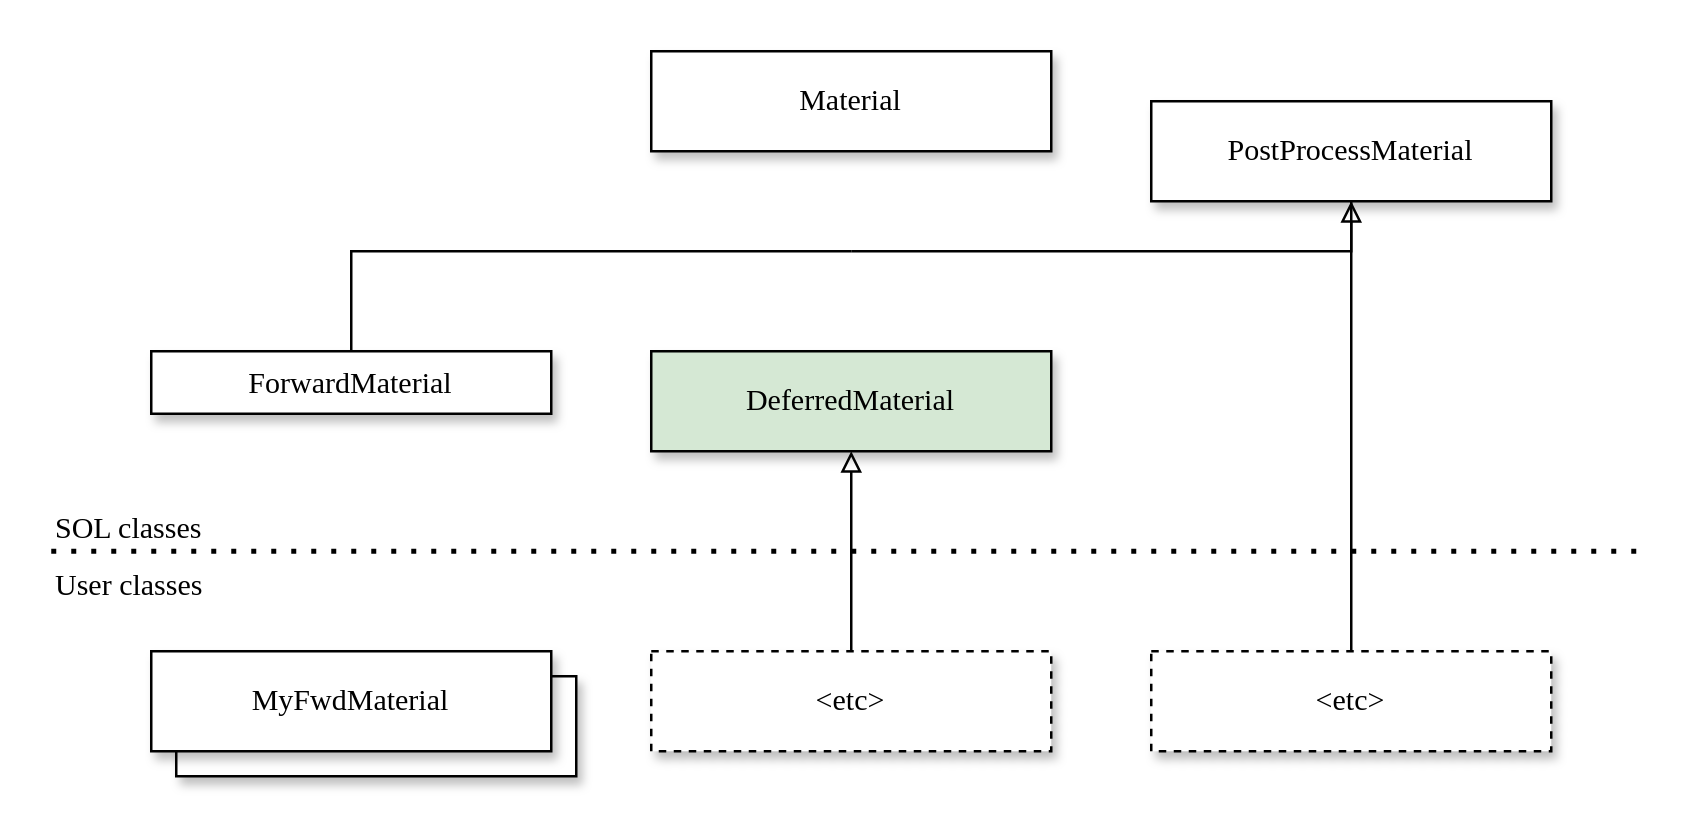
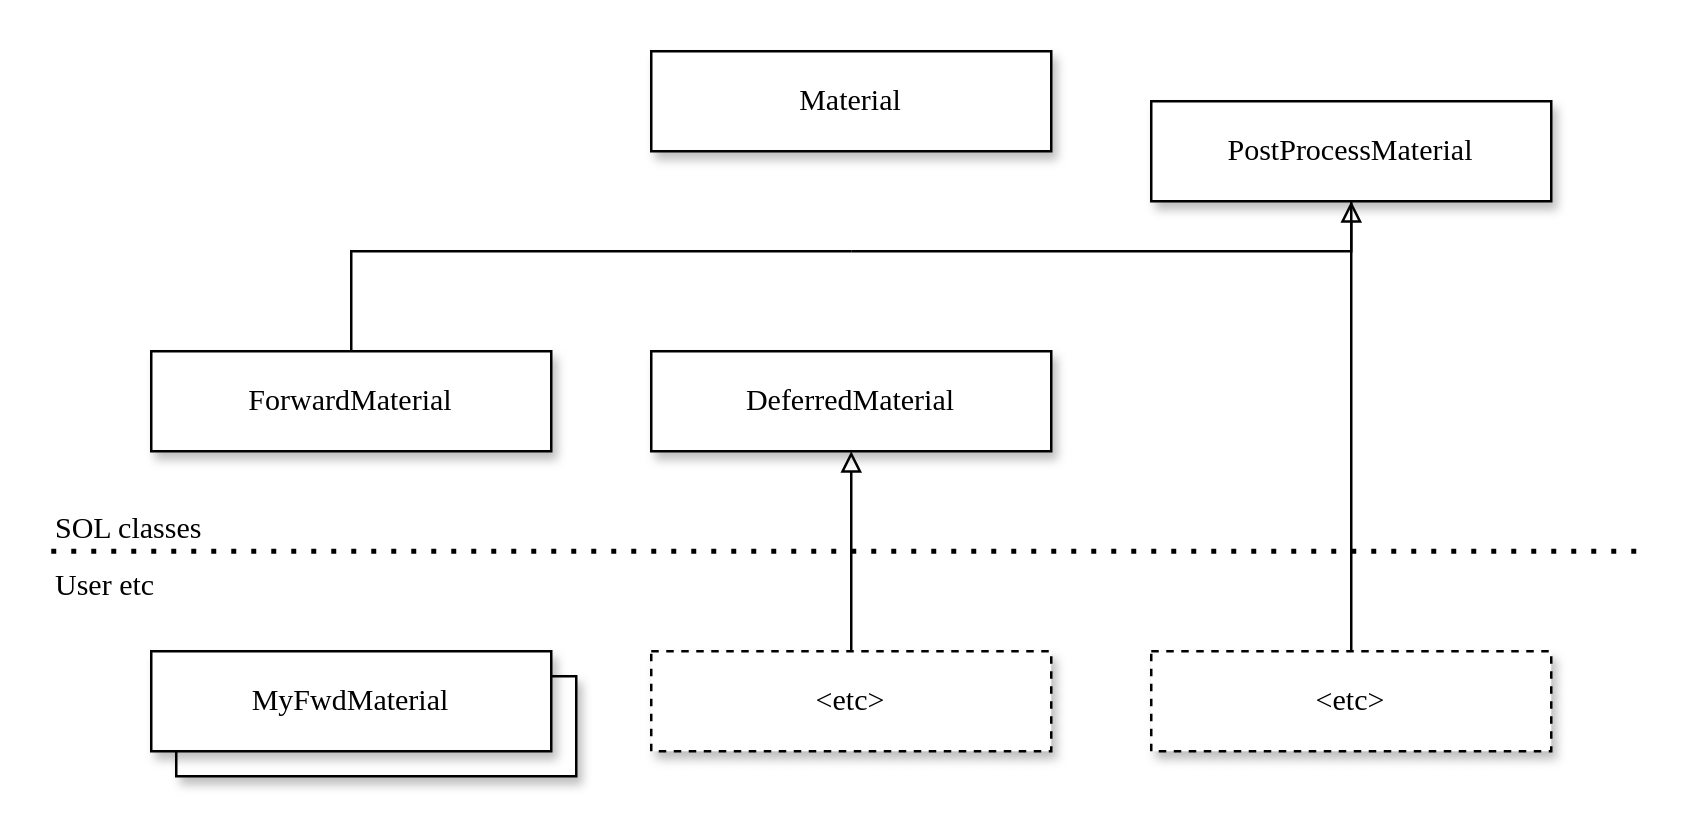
(351, 383) -> (351, 401)
(851, 401) -> (851, 401)
(149, 587) -> (120, 587)
